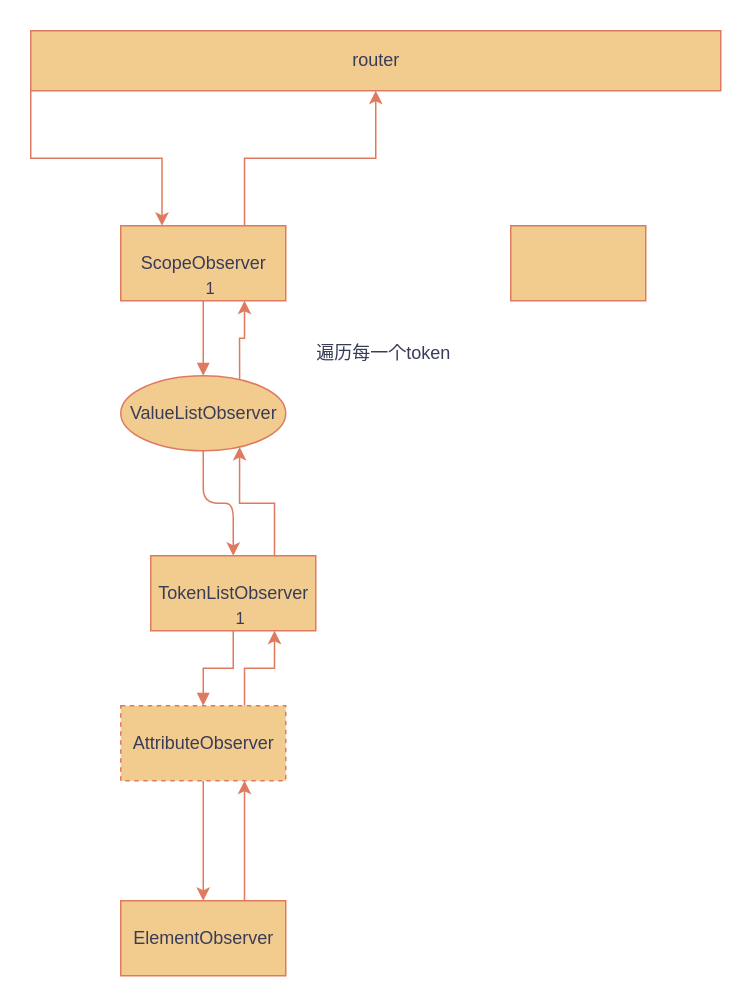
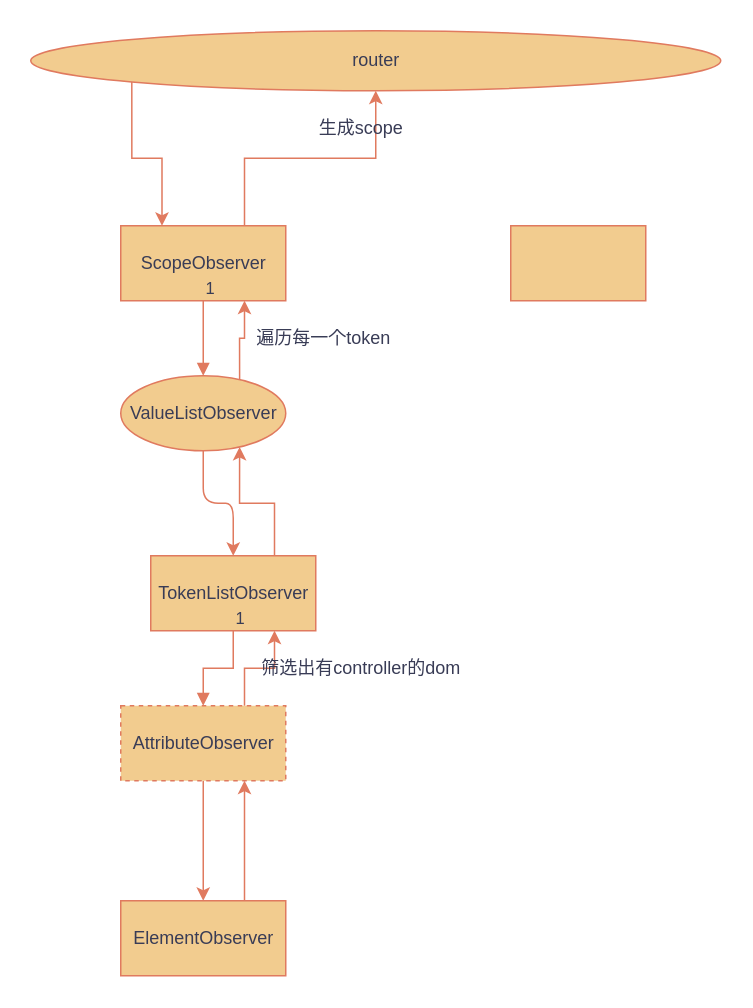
(376, 61) -> (376, 61)
none -> (361, 128)
(383, 353) -> (323, 338)
none -> (361, 668)
